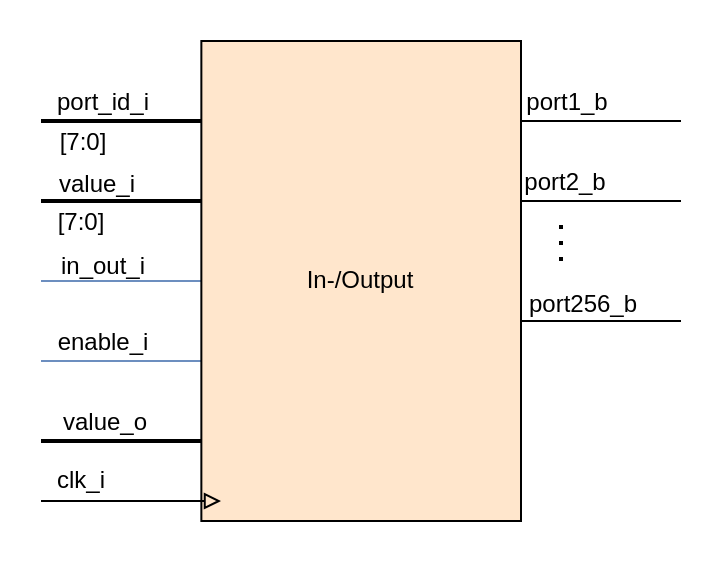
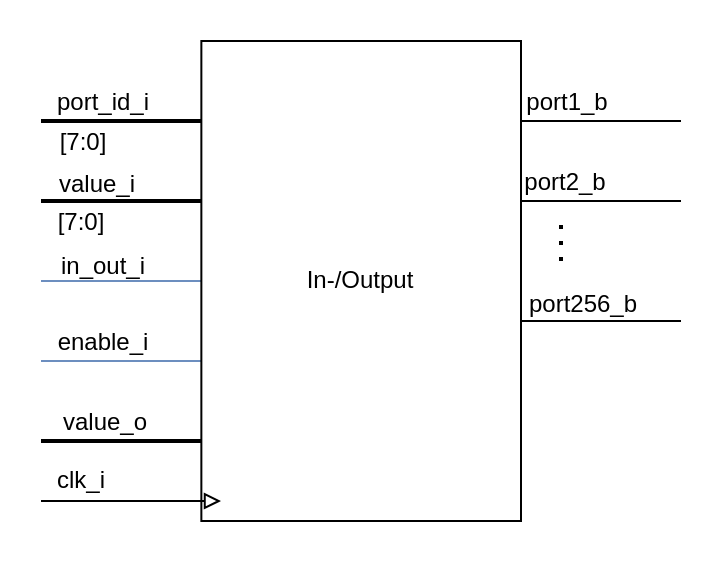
(361, 281) -> (361, 281)
